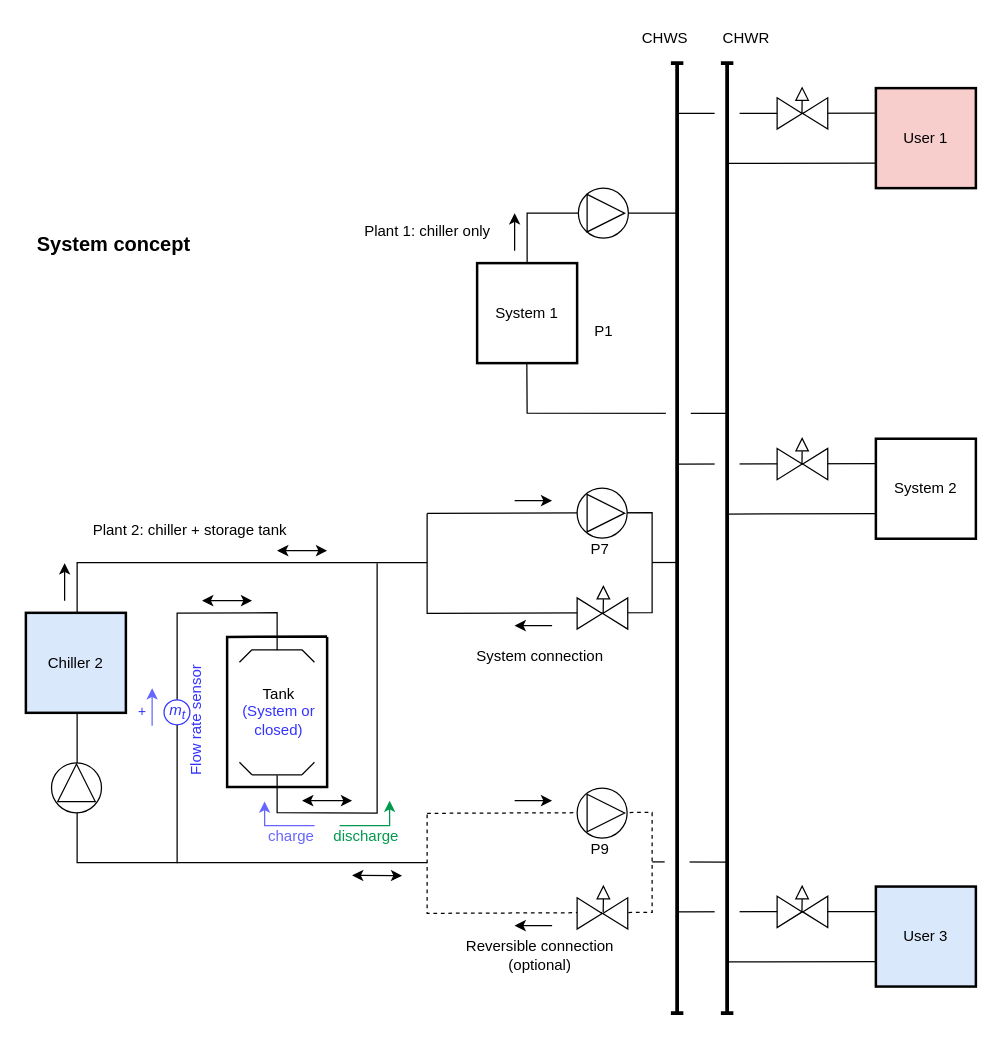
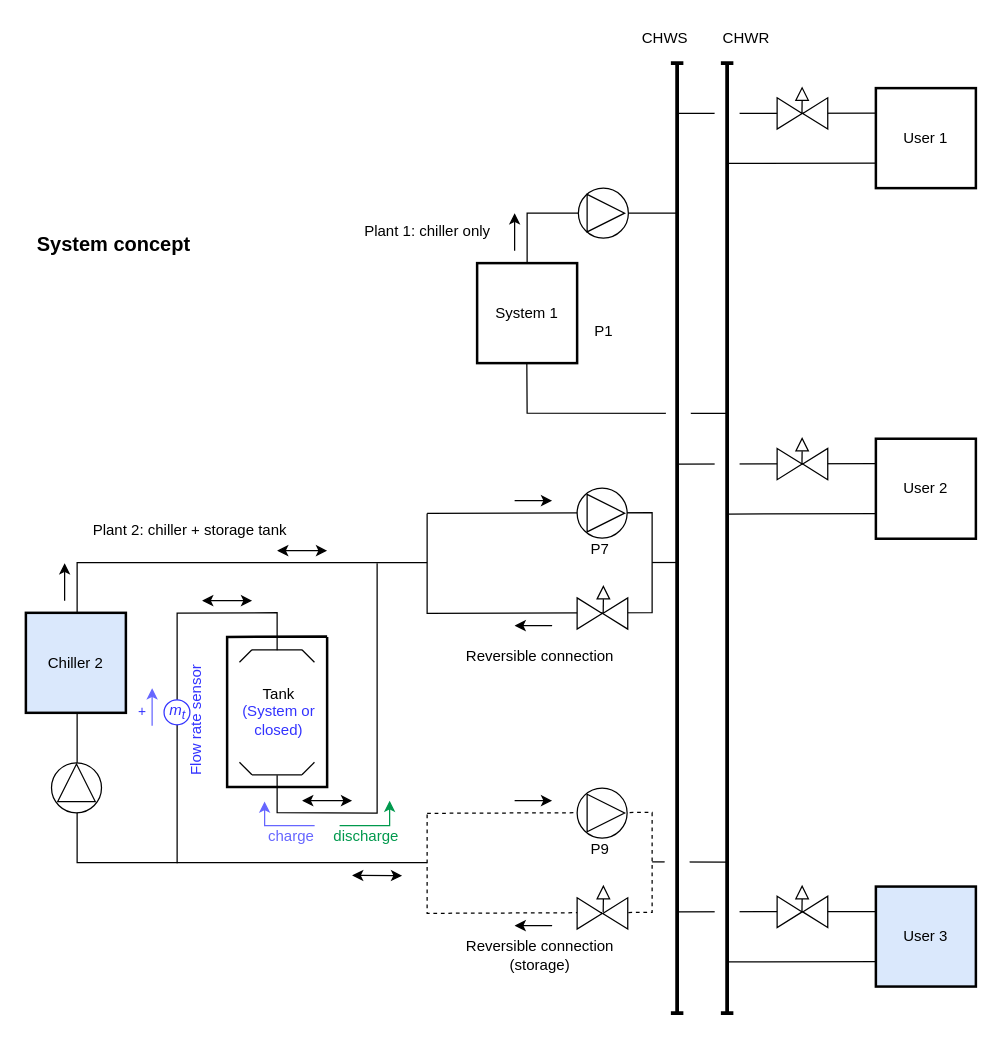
(926, 138) -> (926, 138)
(926, 488) -> (926, 488)
(540, 657) -> (540, 657)
(540, 956) -> (540, 956)
